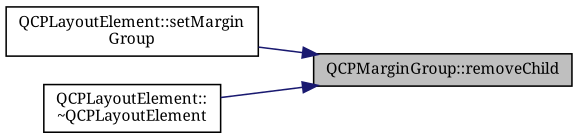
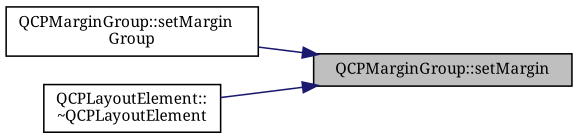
(132, 32) -> (132, 32)
(443, 70) -> (443, 70)
